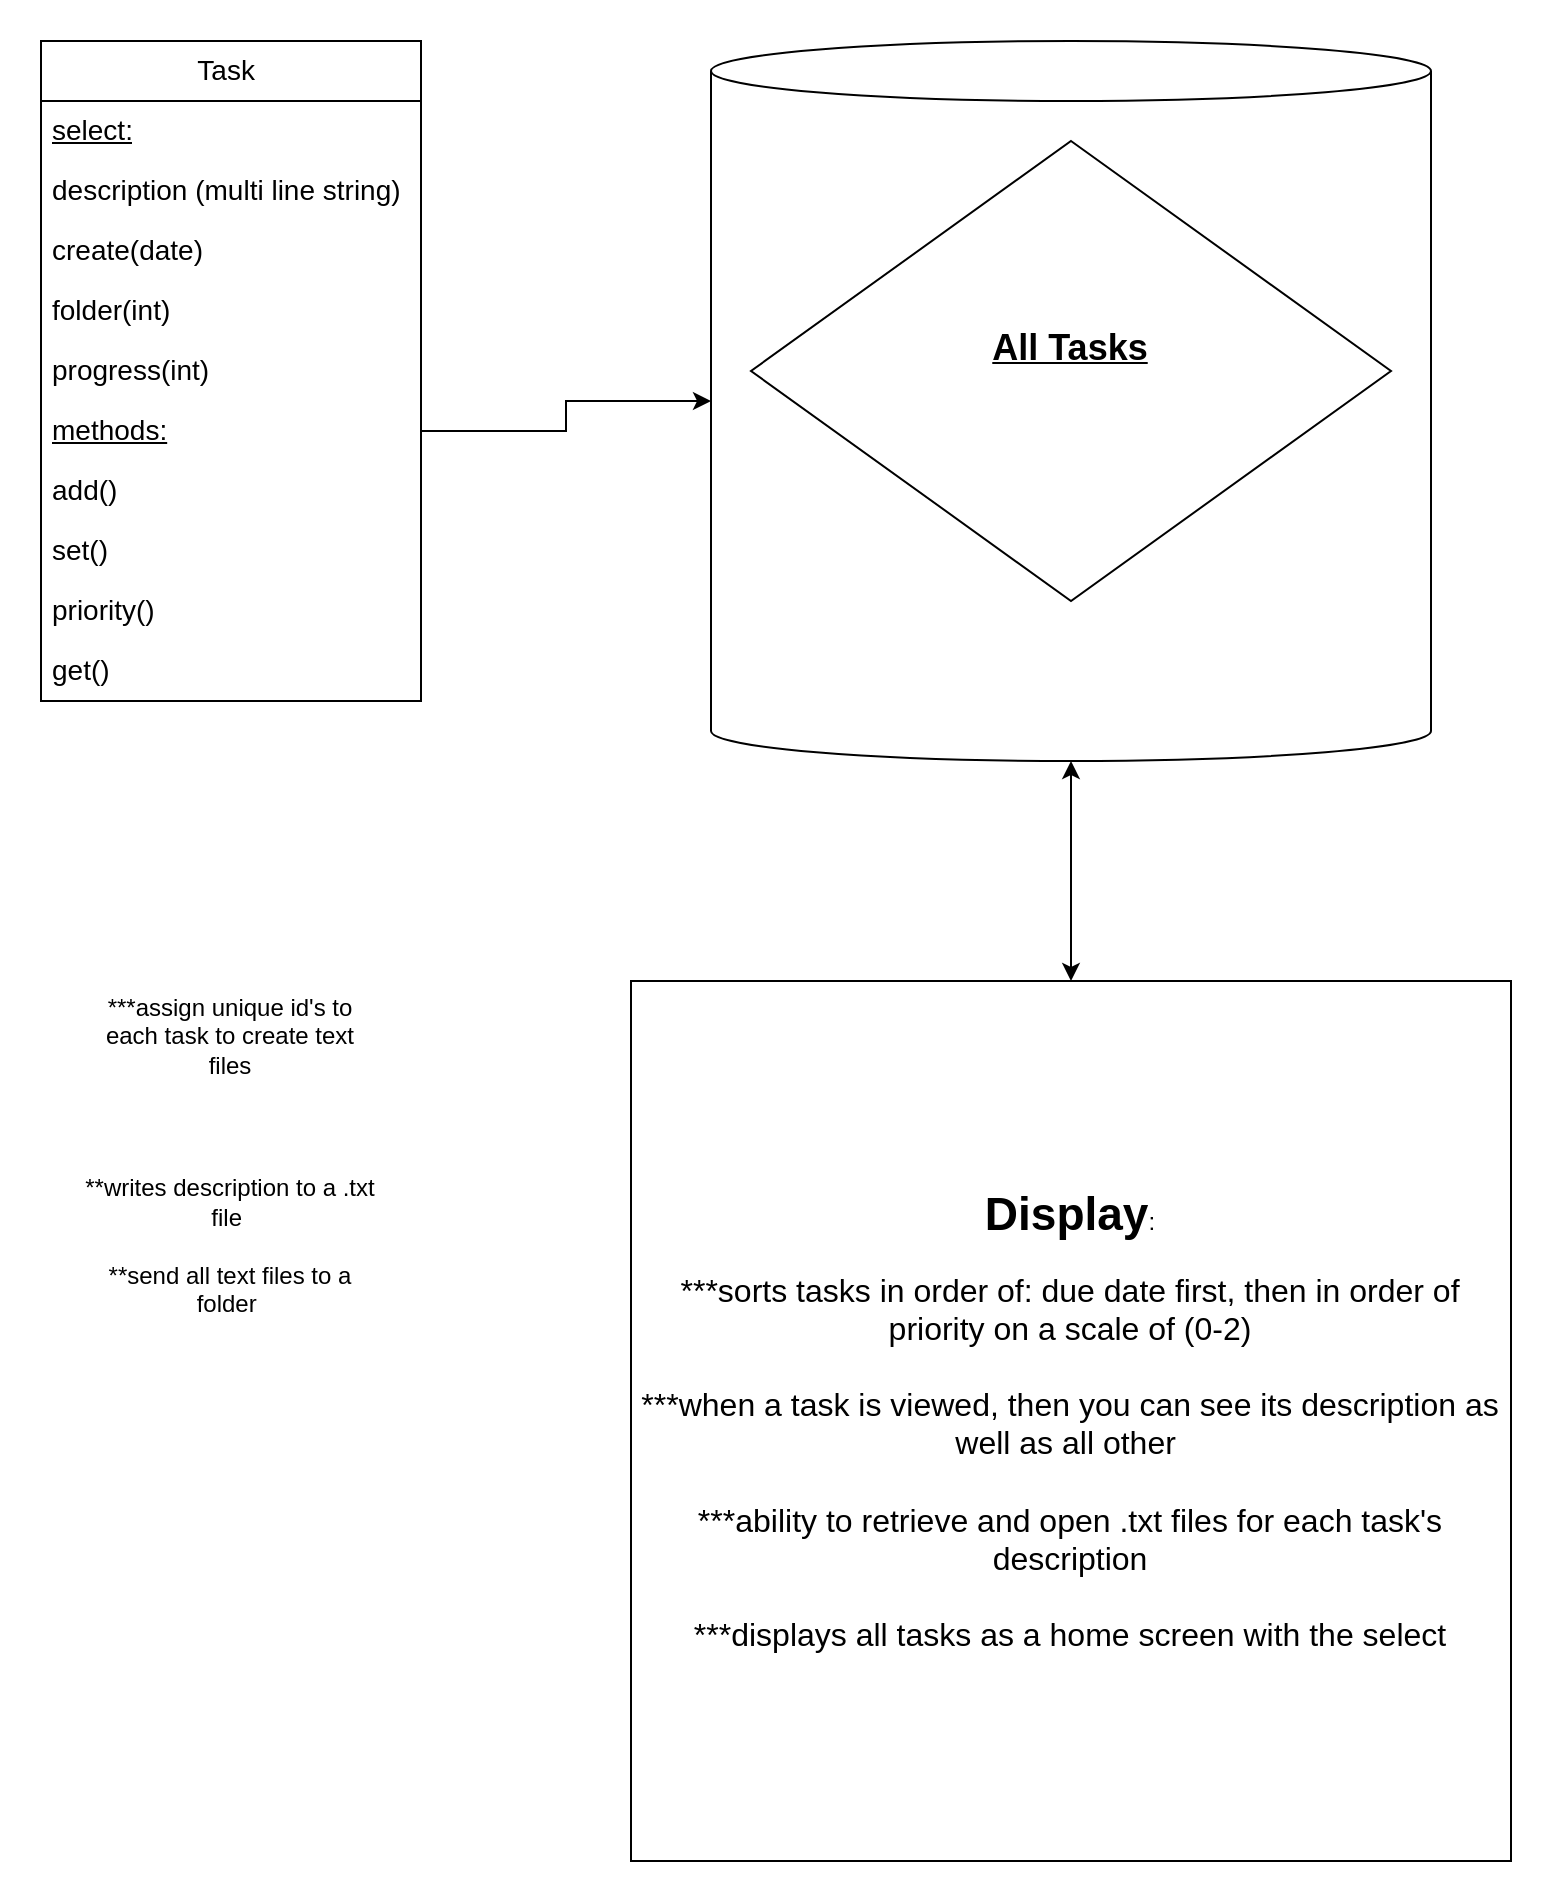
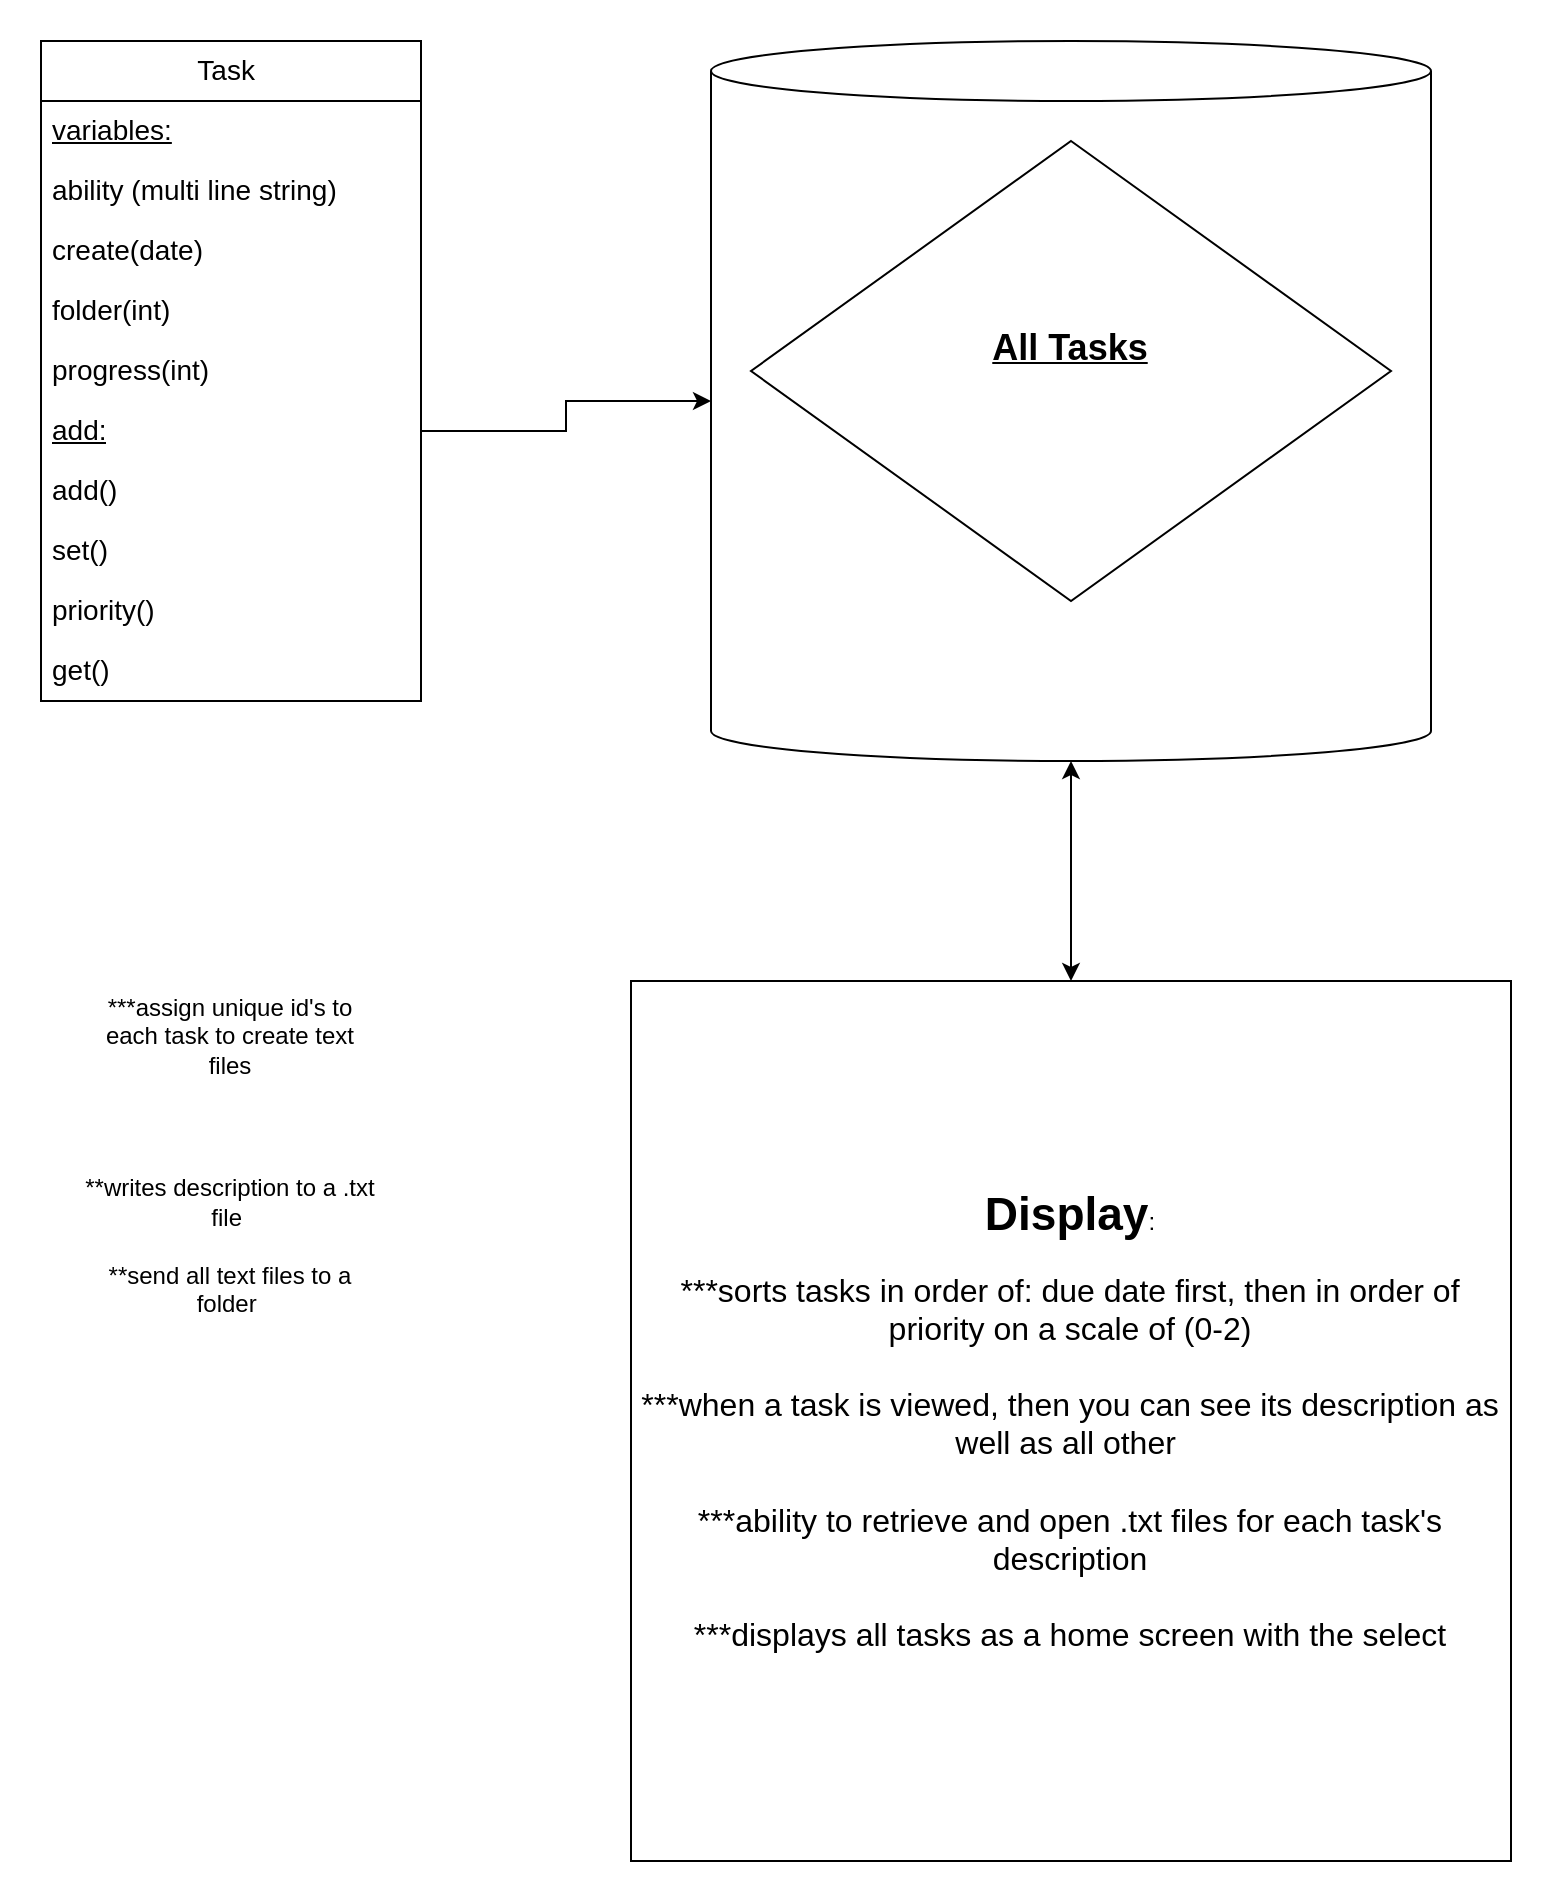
(101, 131) -> (120, 131)
(233, 191) -> (225, 191)
(112, 431) -> (81, 431)
